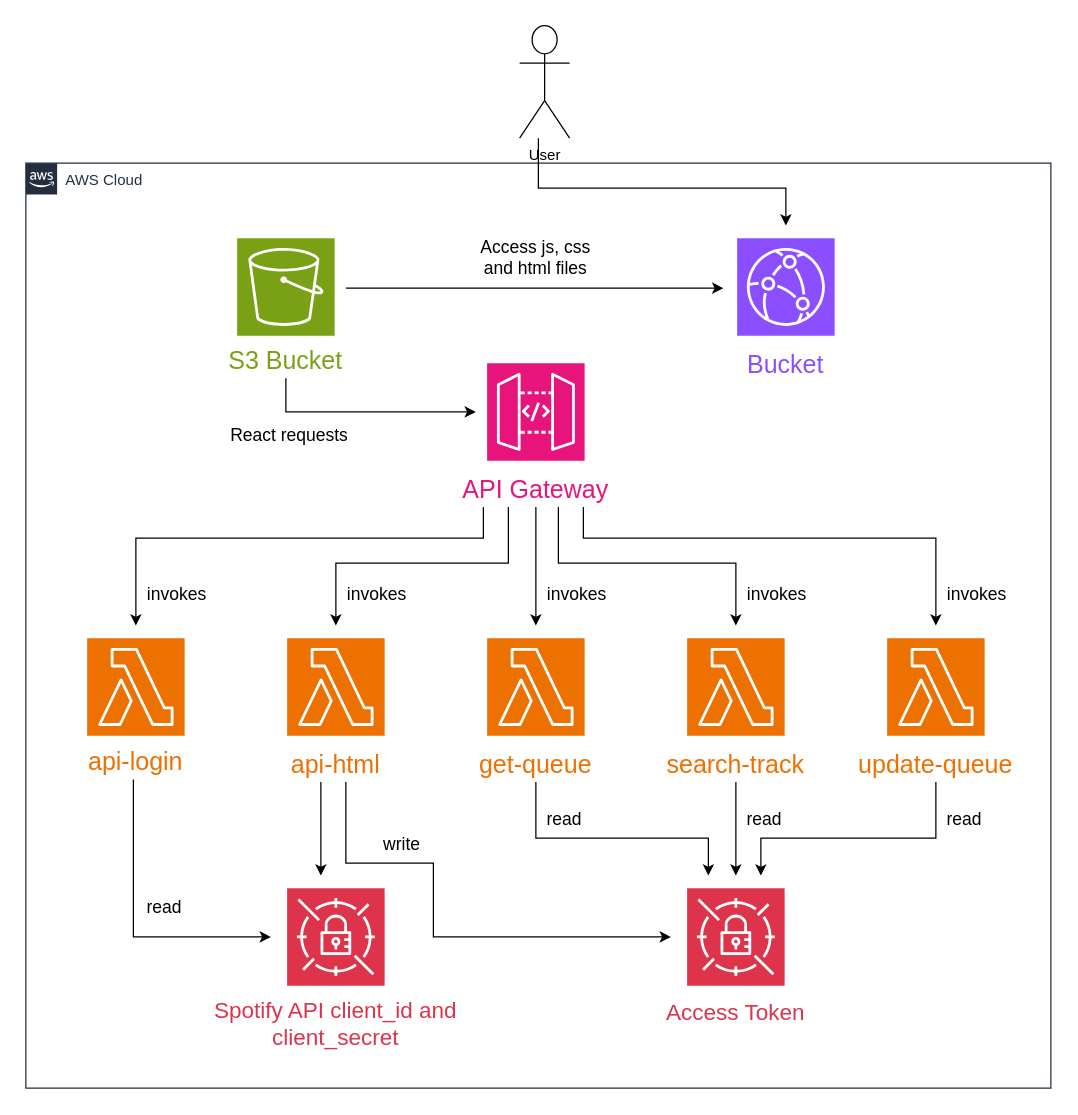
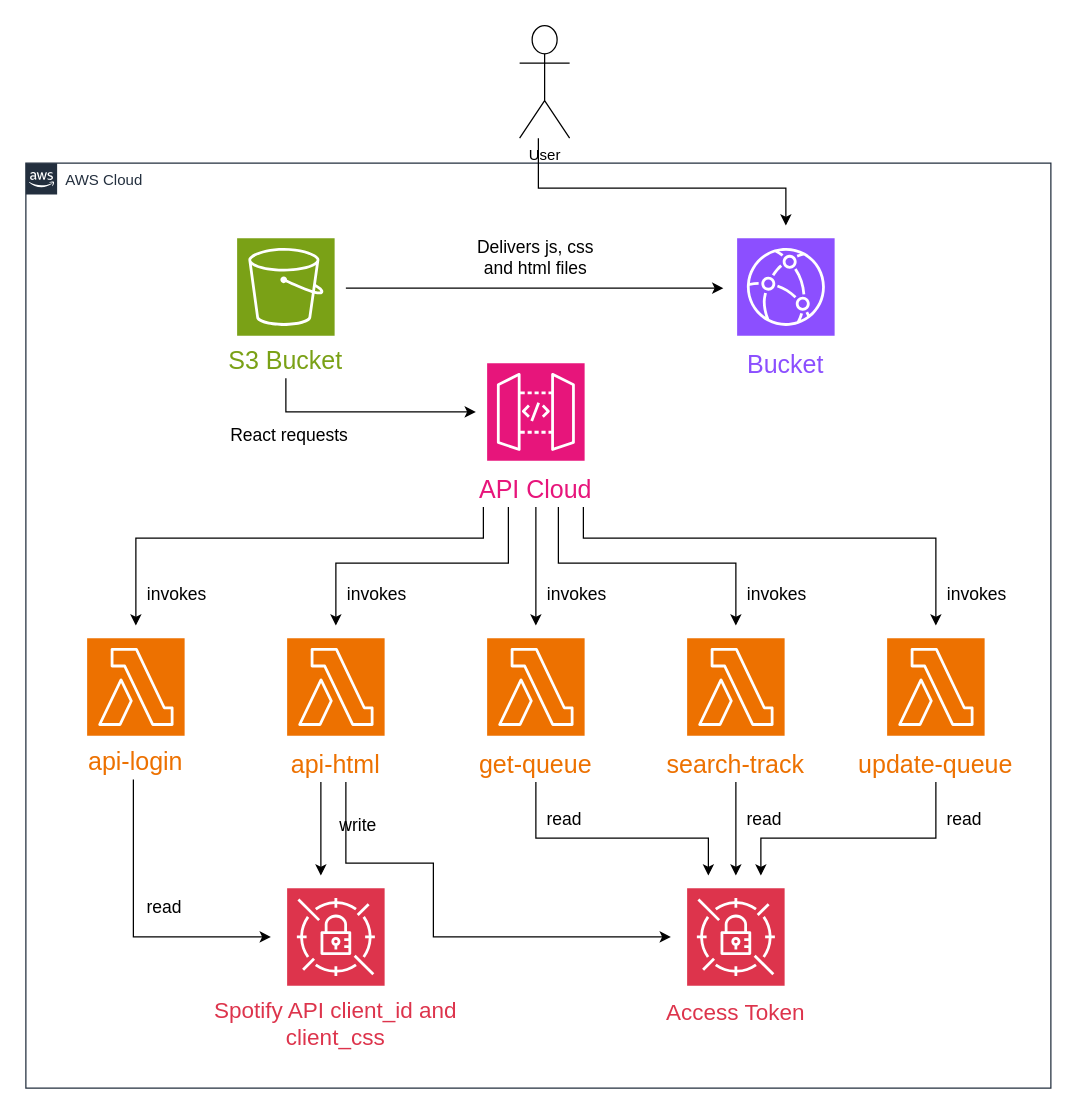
(536, 257) -> (536, 257)
(536, 488) -> (536, 488)
(402, 844) -> (358, 826)
(336, 1024) -> (336, 1024)
